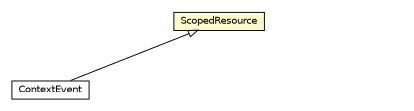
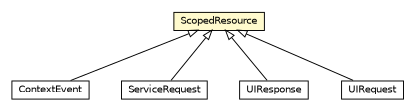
none -> (164, 90)
none -> (274, 90)
none -> (372, 90)
